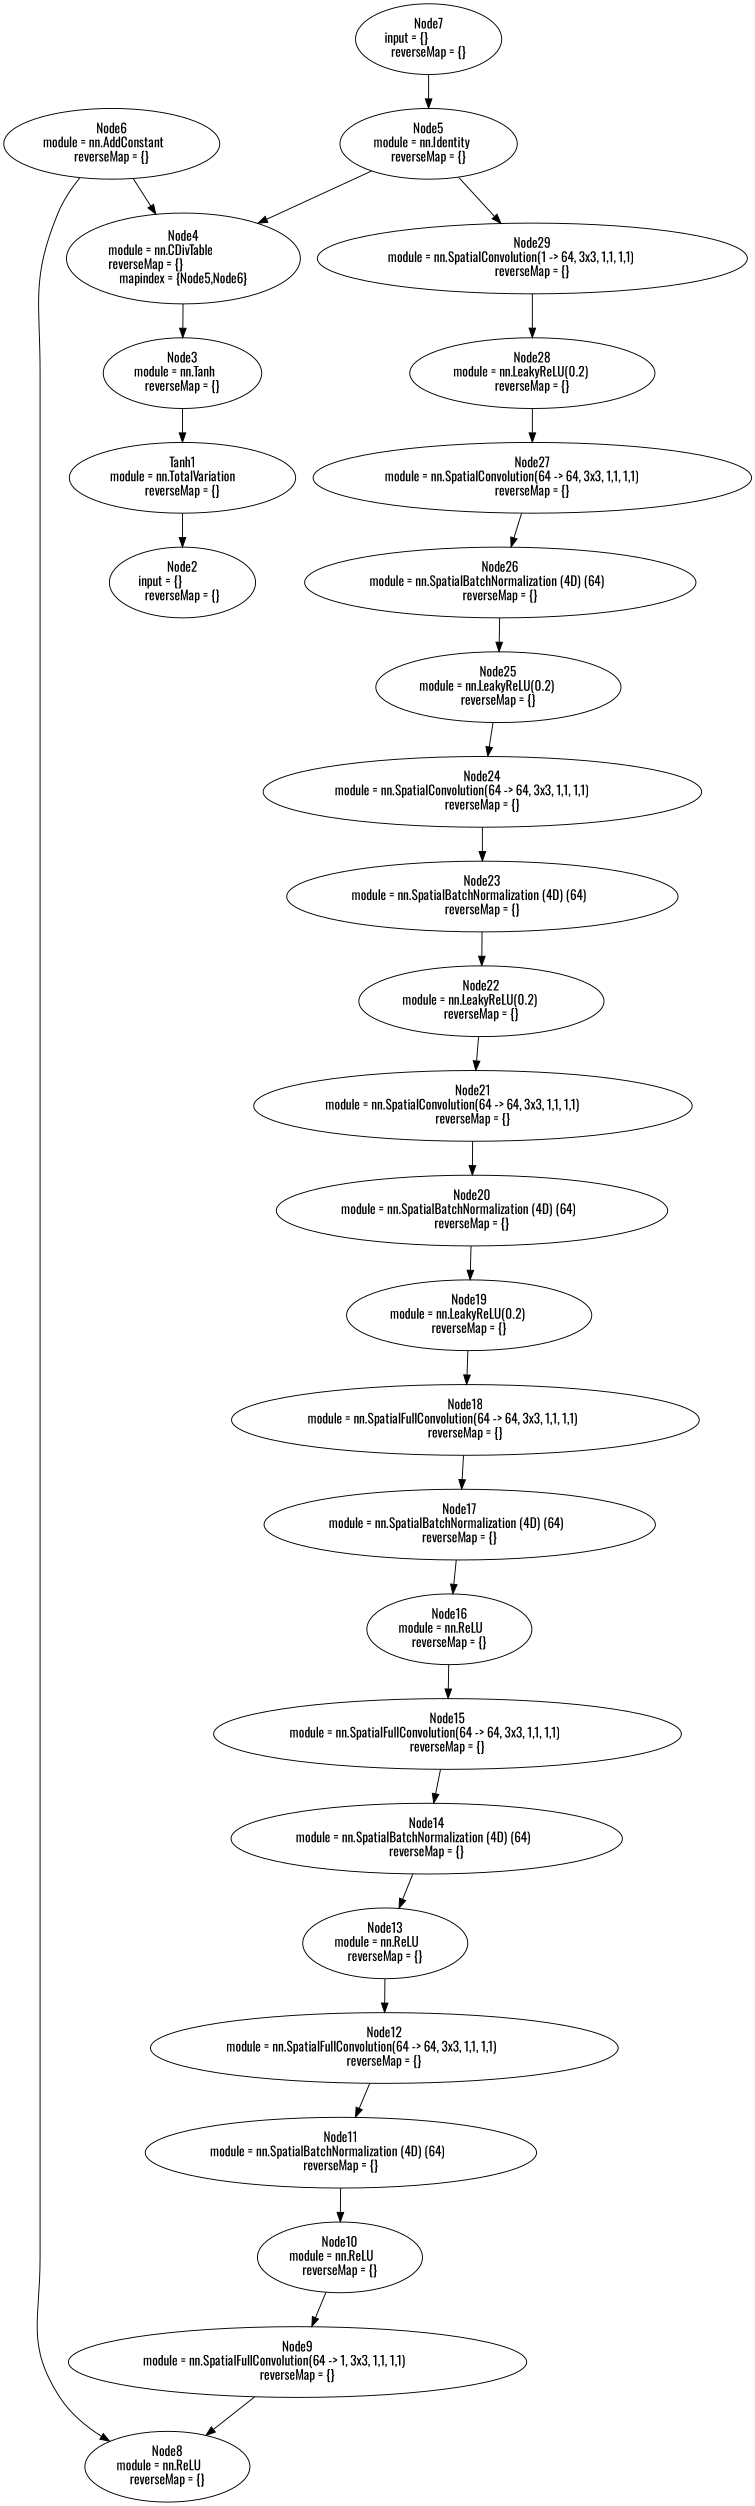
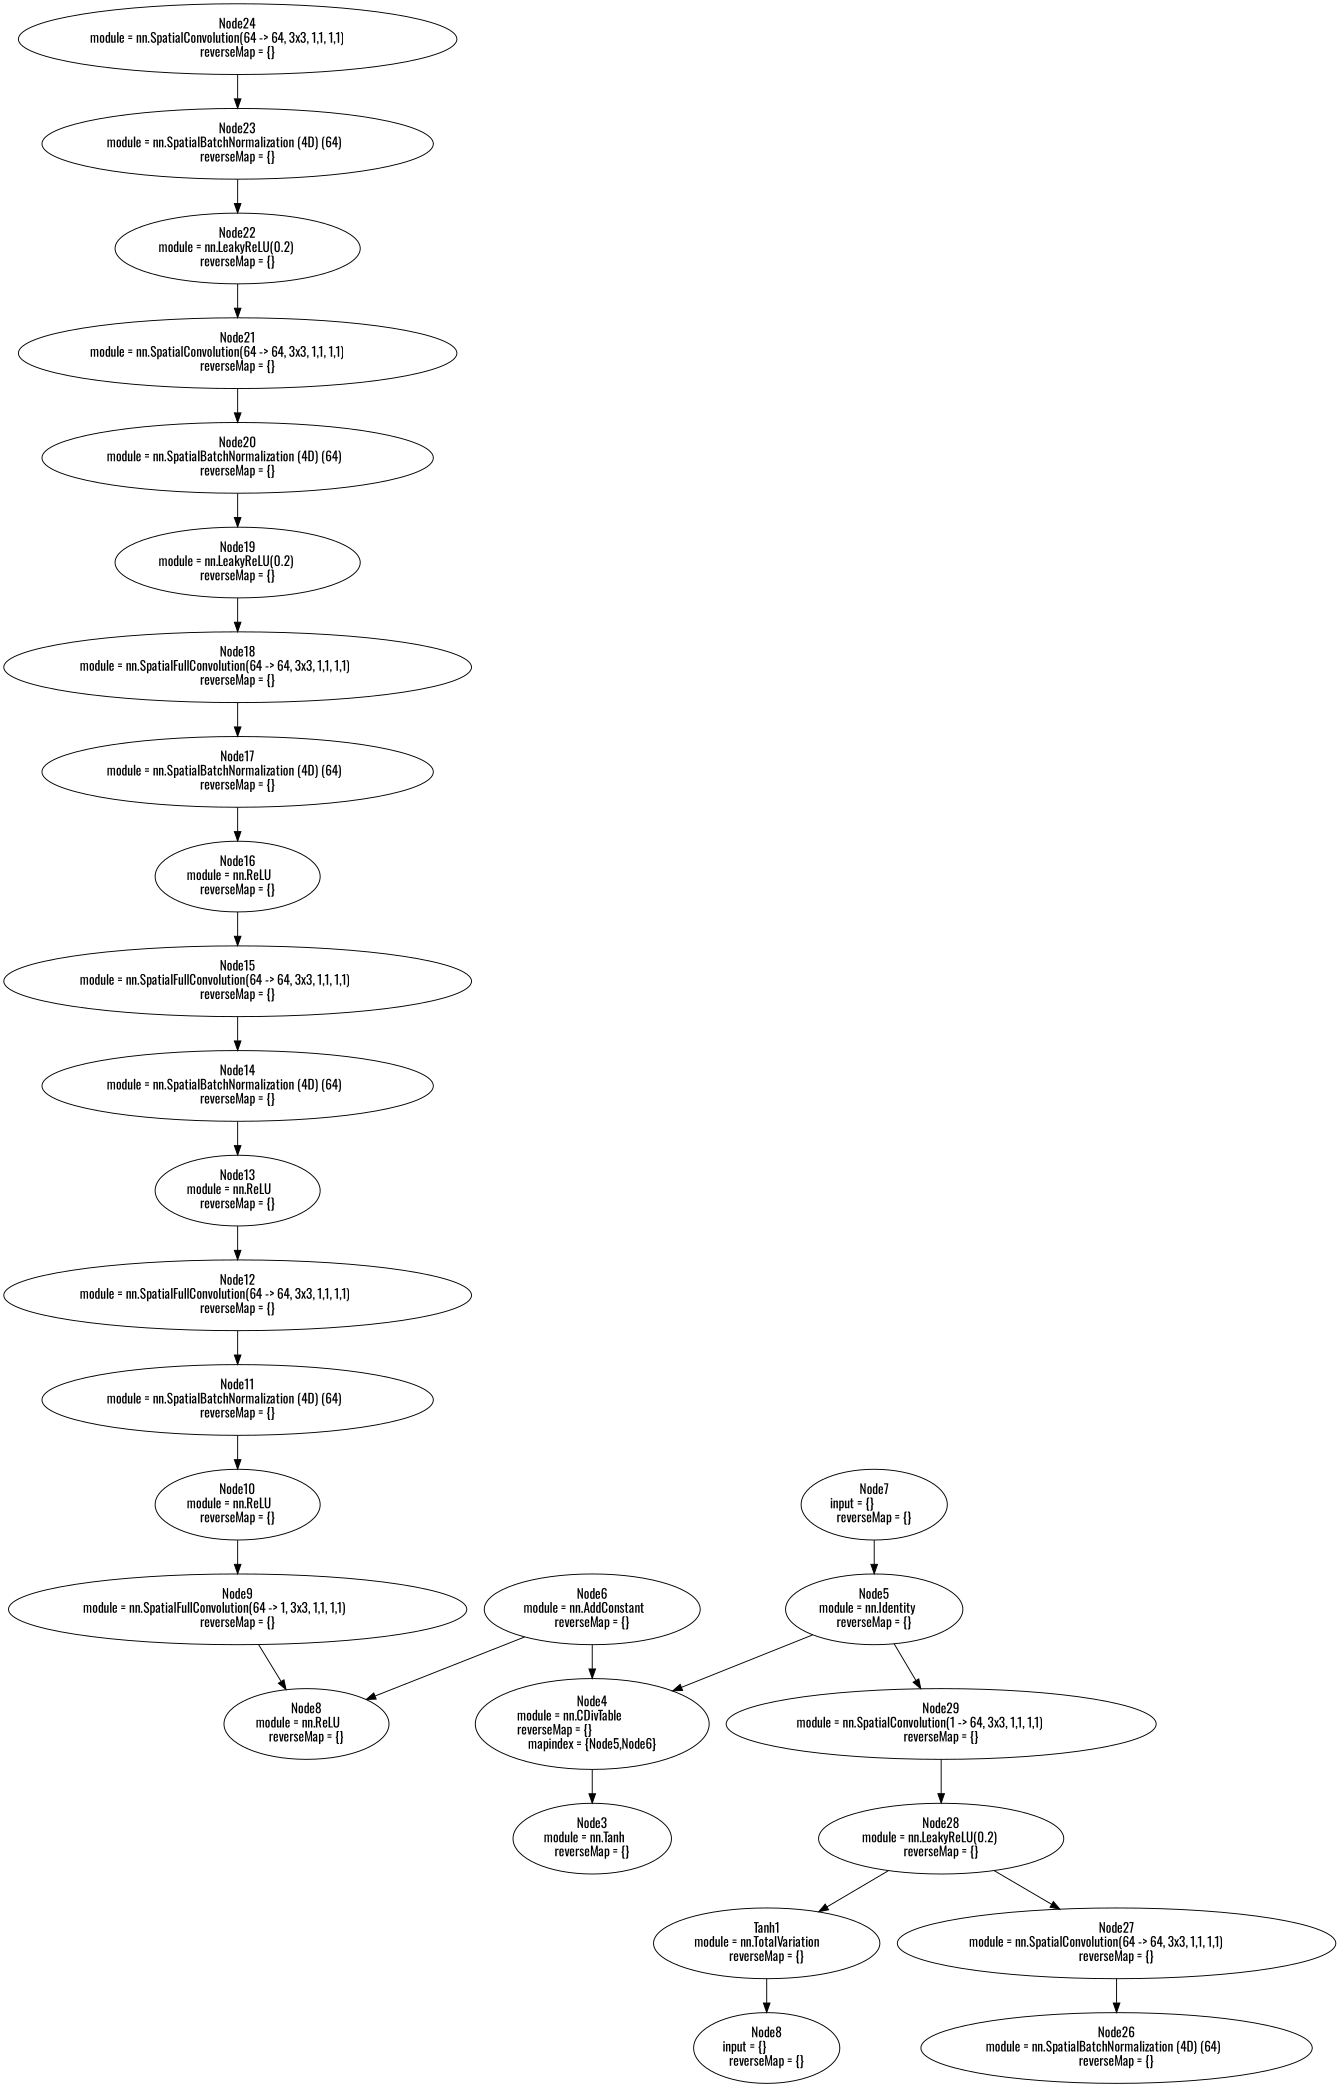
(182, 421) -> (858, 1889)
(182, 583) -> (767, 2048)
(498, 687) -> none
